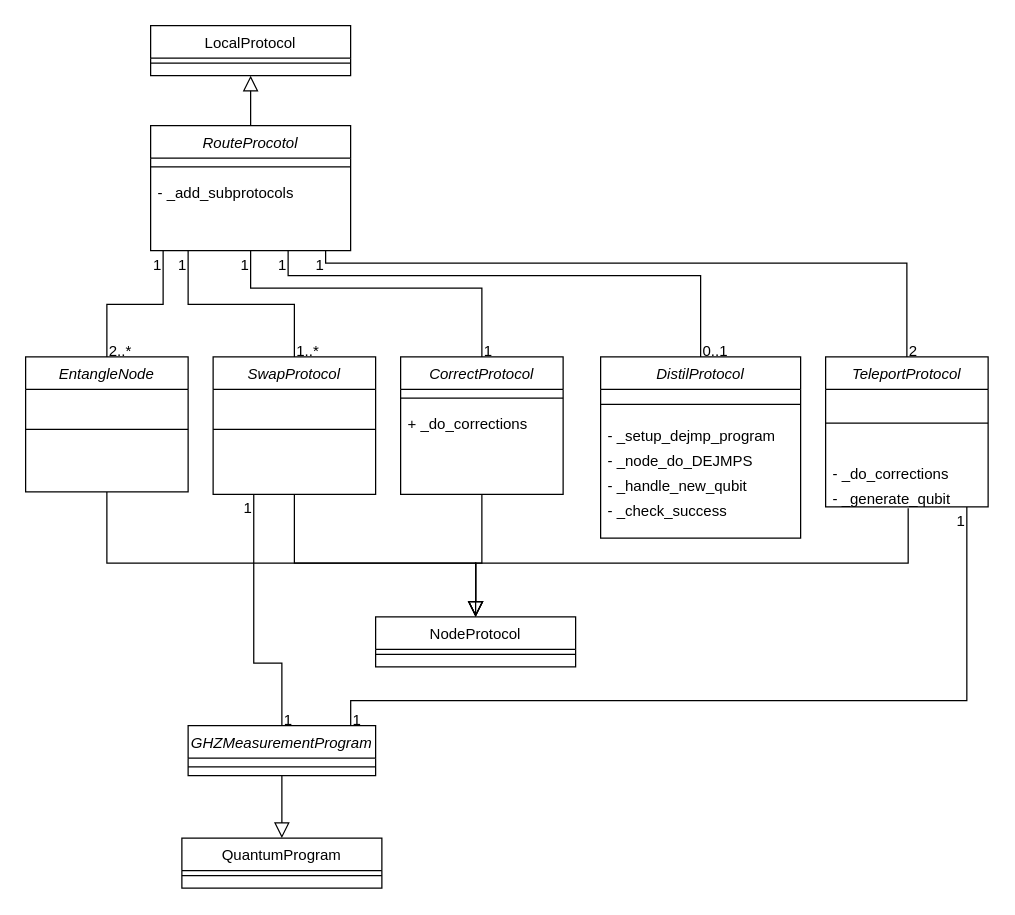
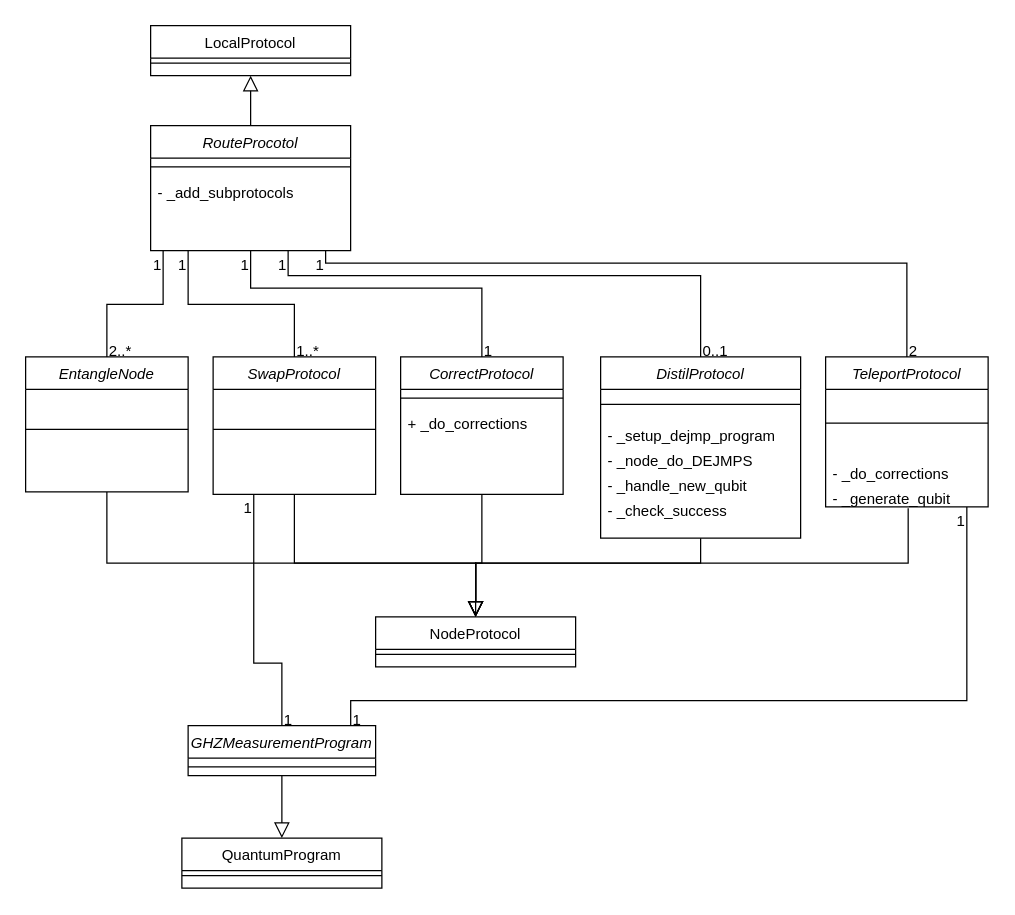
none -> (701, 550)
